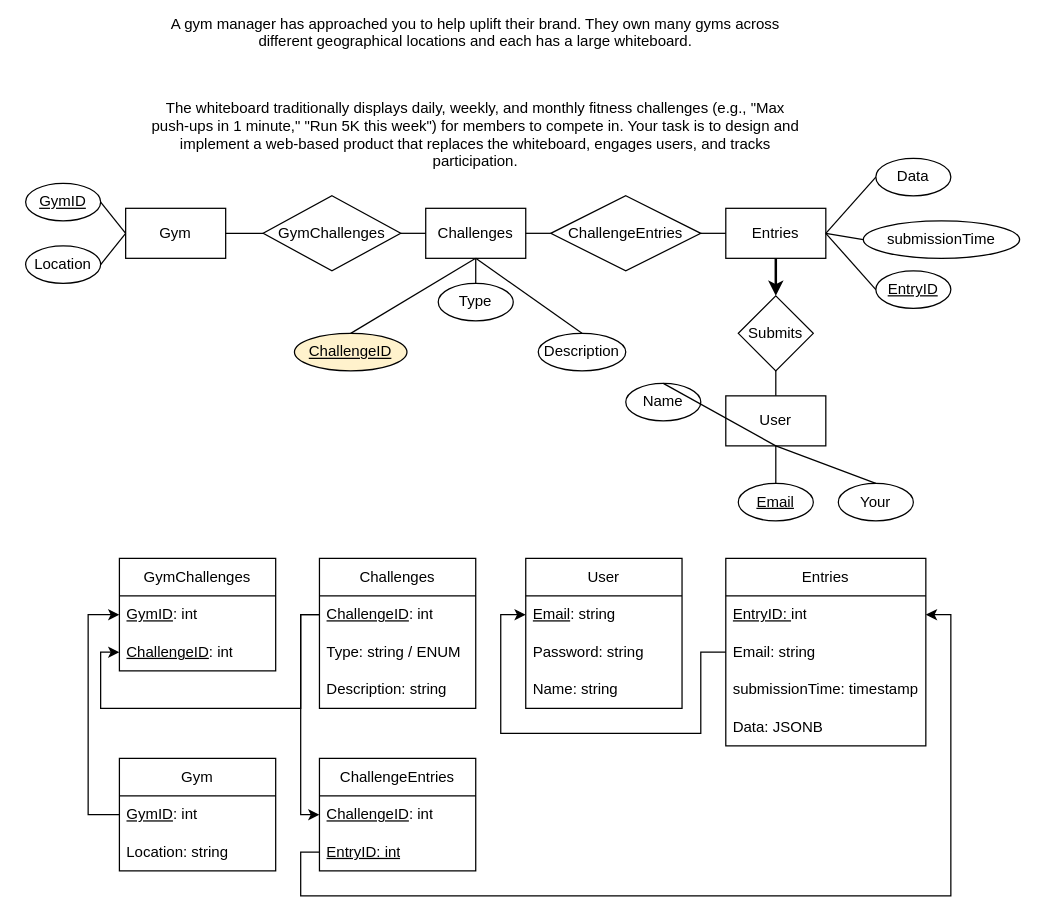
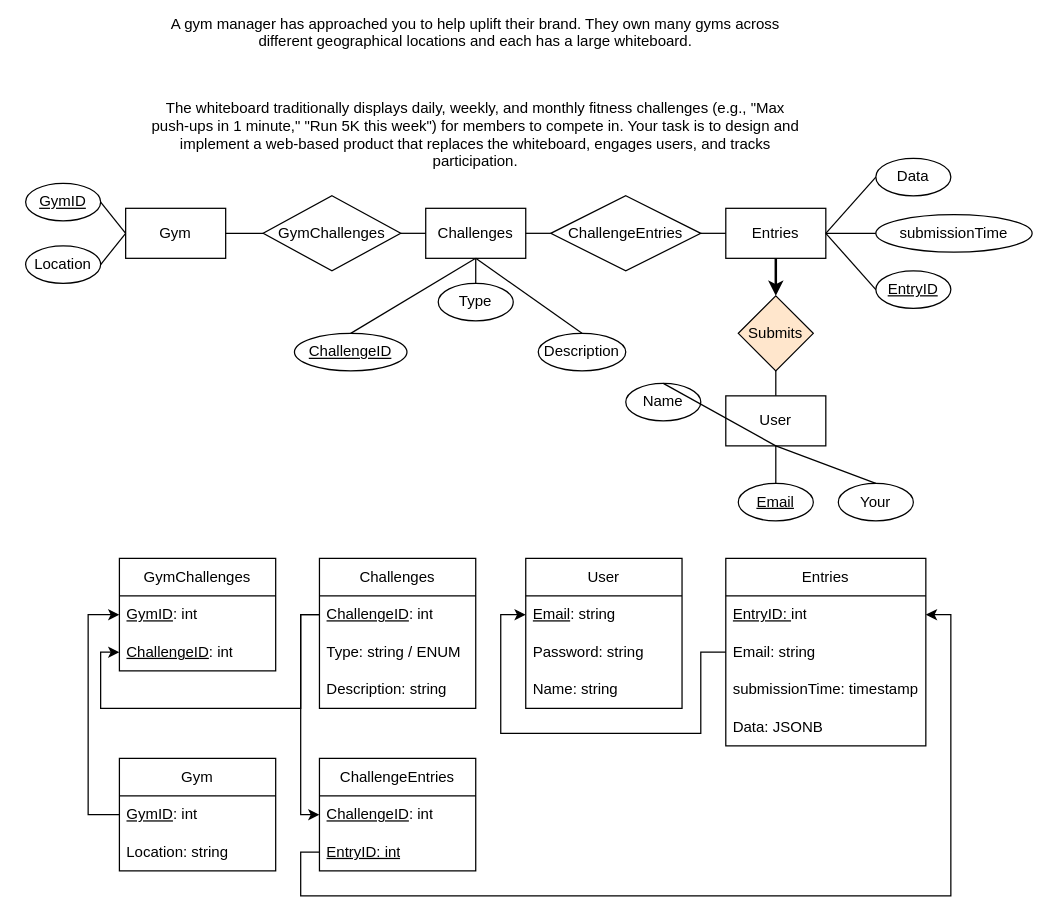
(941, 239) -> (954, 233)
(776, 333) -> (776, 333)
(351, 352) -> (351, 352)
